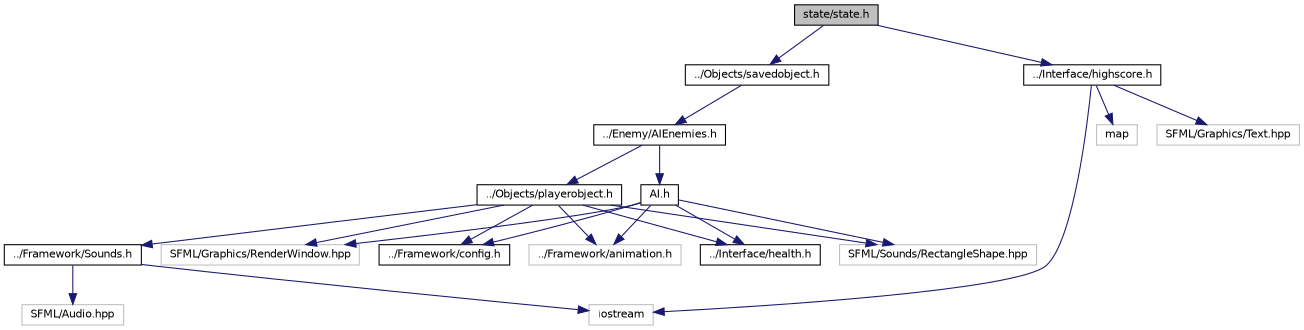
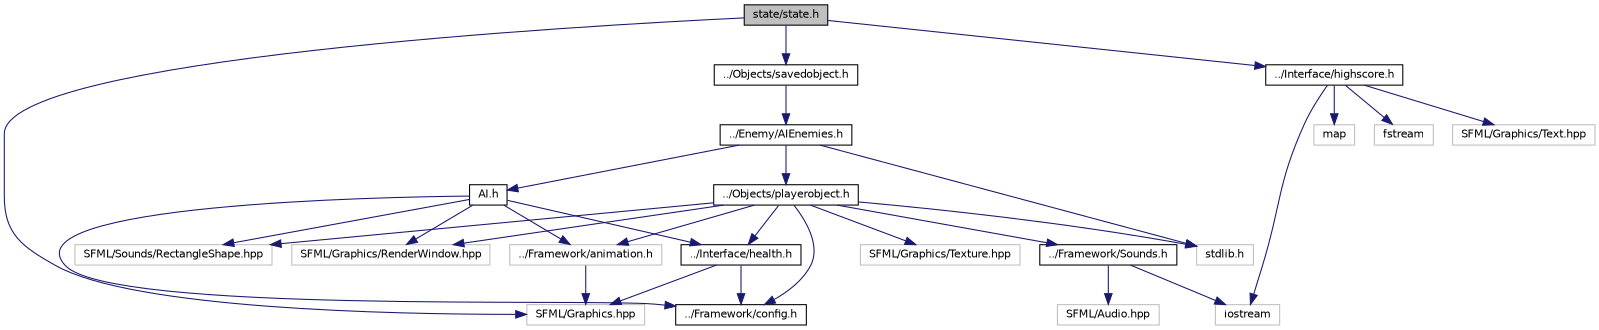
none -> (1404, 135)
none -> (940, 255)
none -> (1225, 255)
none -> (741, 279)
none -> (586, 315)
